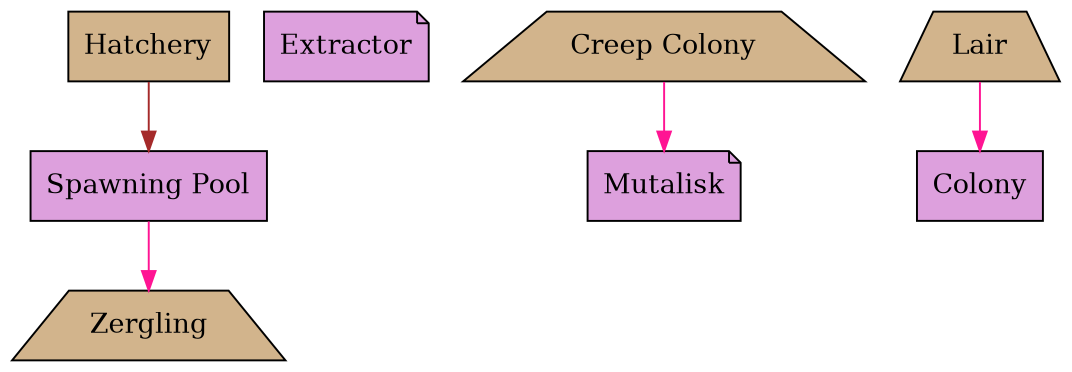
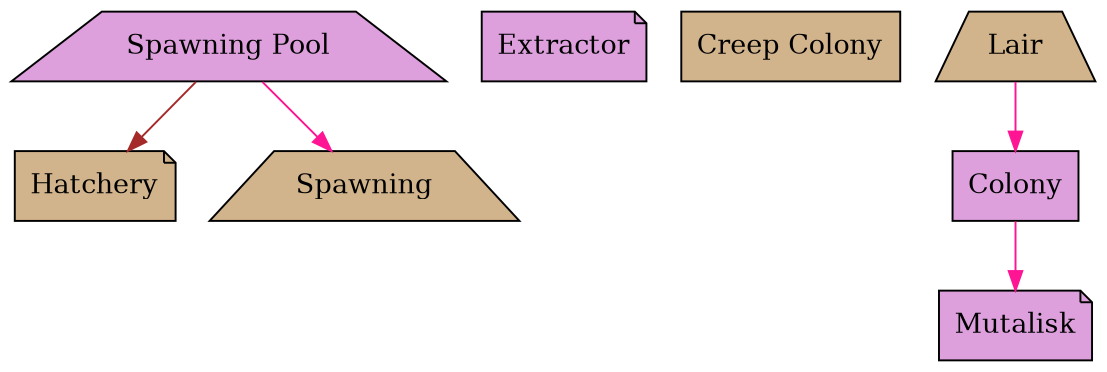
(149, 46) -> (95, 186)
(664, 46) -> (791, 46)
(149, 107) -> (169, 109)
(664, 107) -> (1016, 246)
(149, 186) -> (229, 46)
(149, 326) -> (365, 186)
